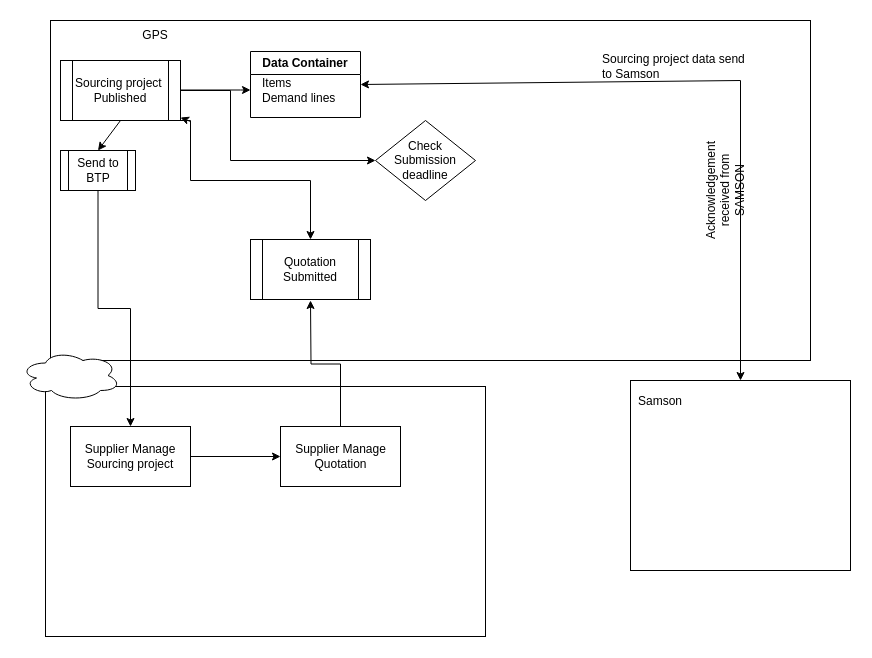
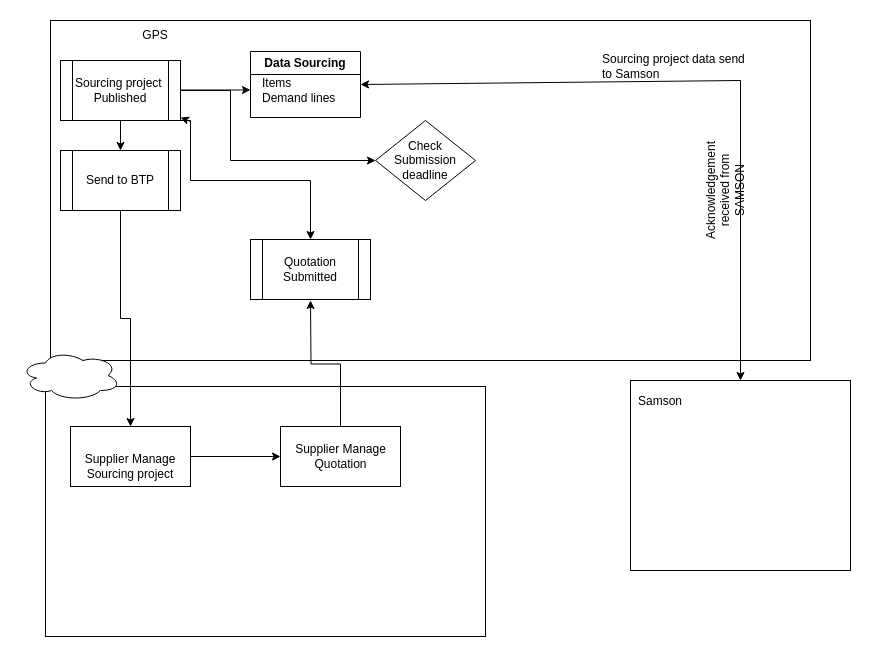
(306, 64) -> (306, 64)
(98, 171) -> (121, 181)
(131, 457) -> (131, 467)
